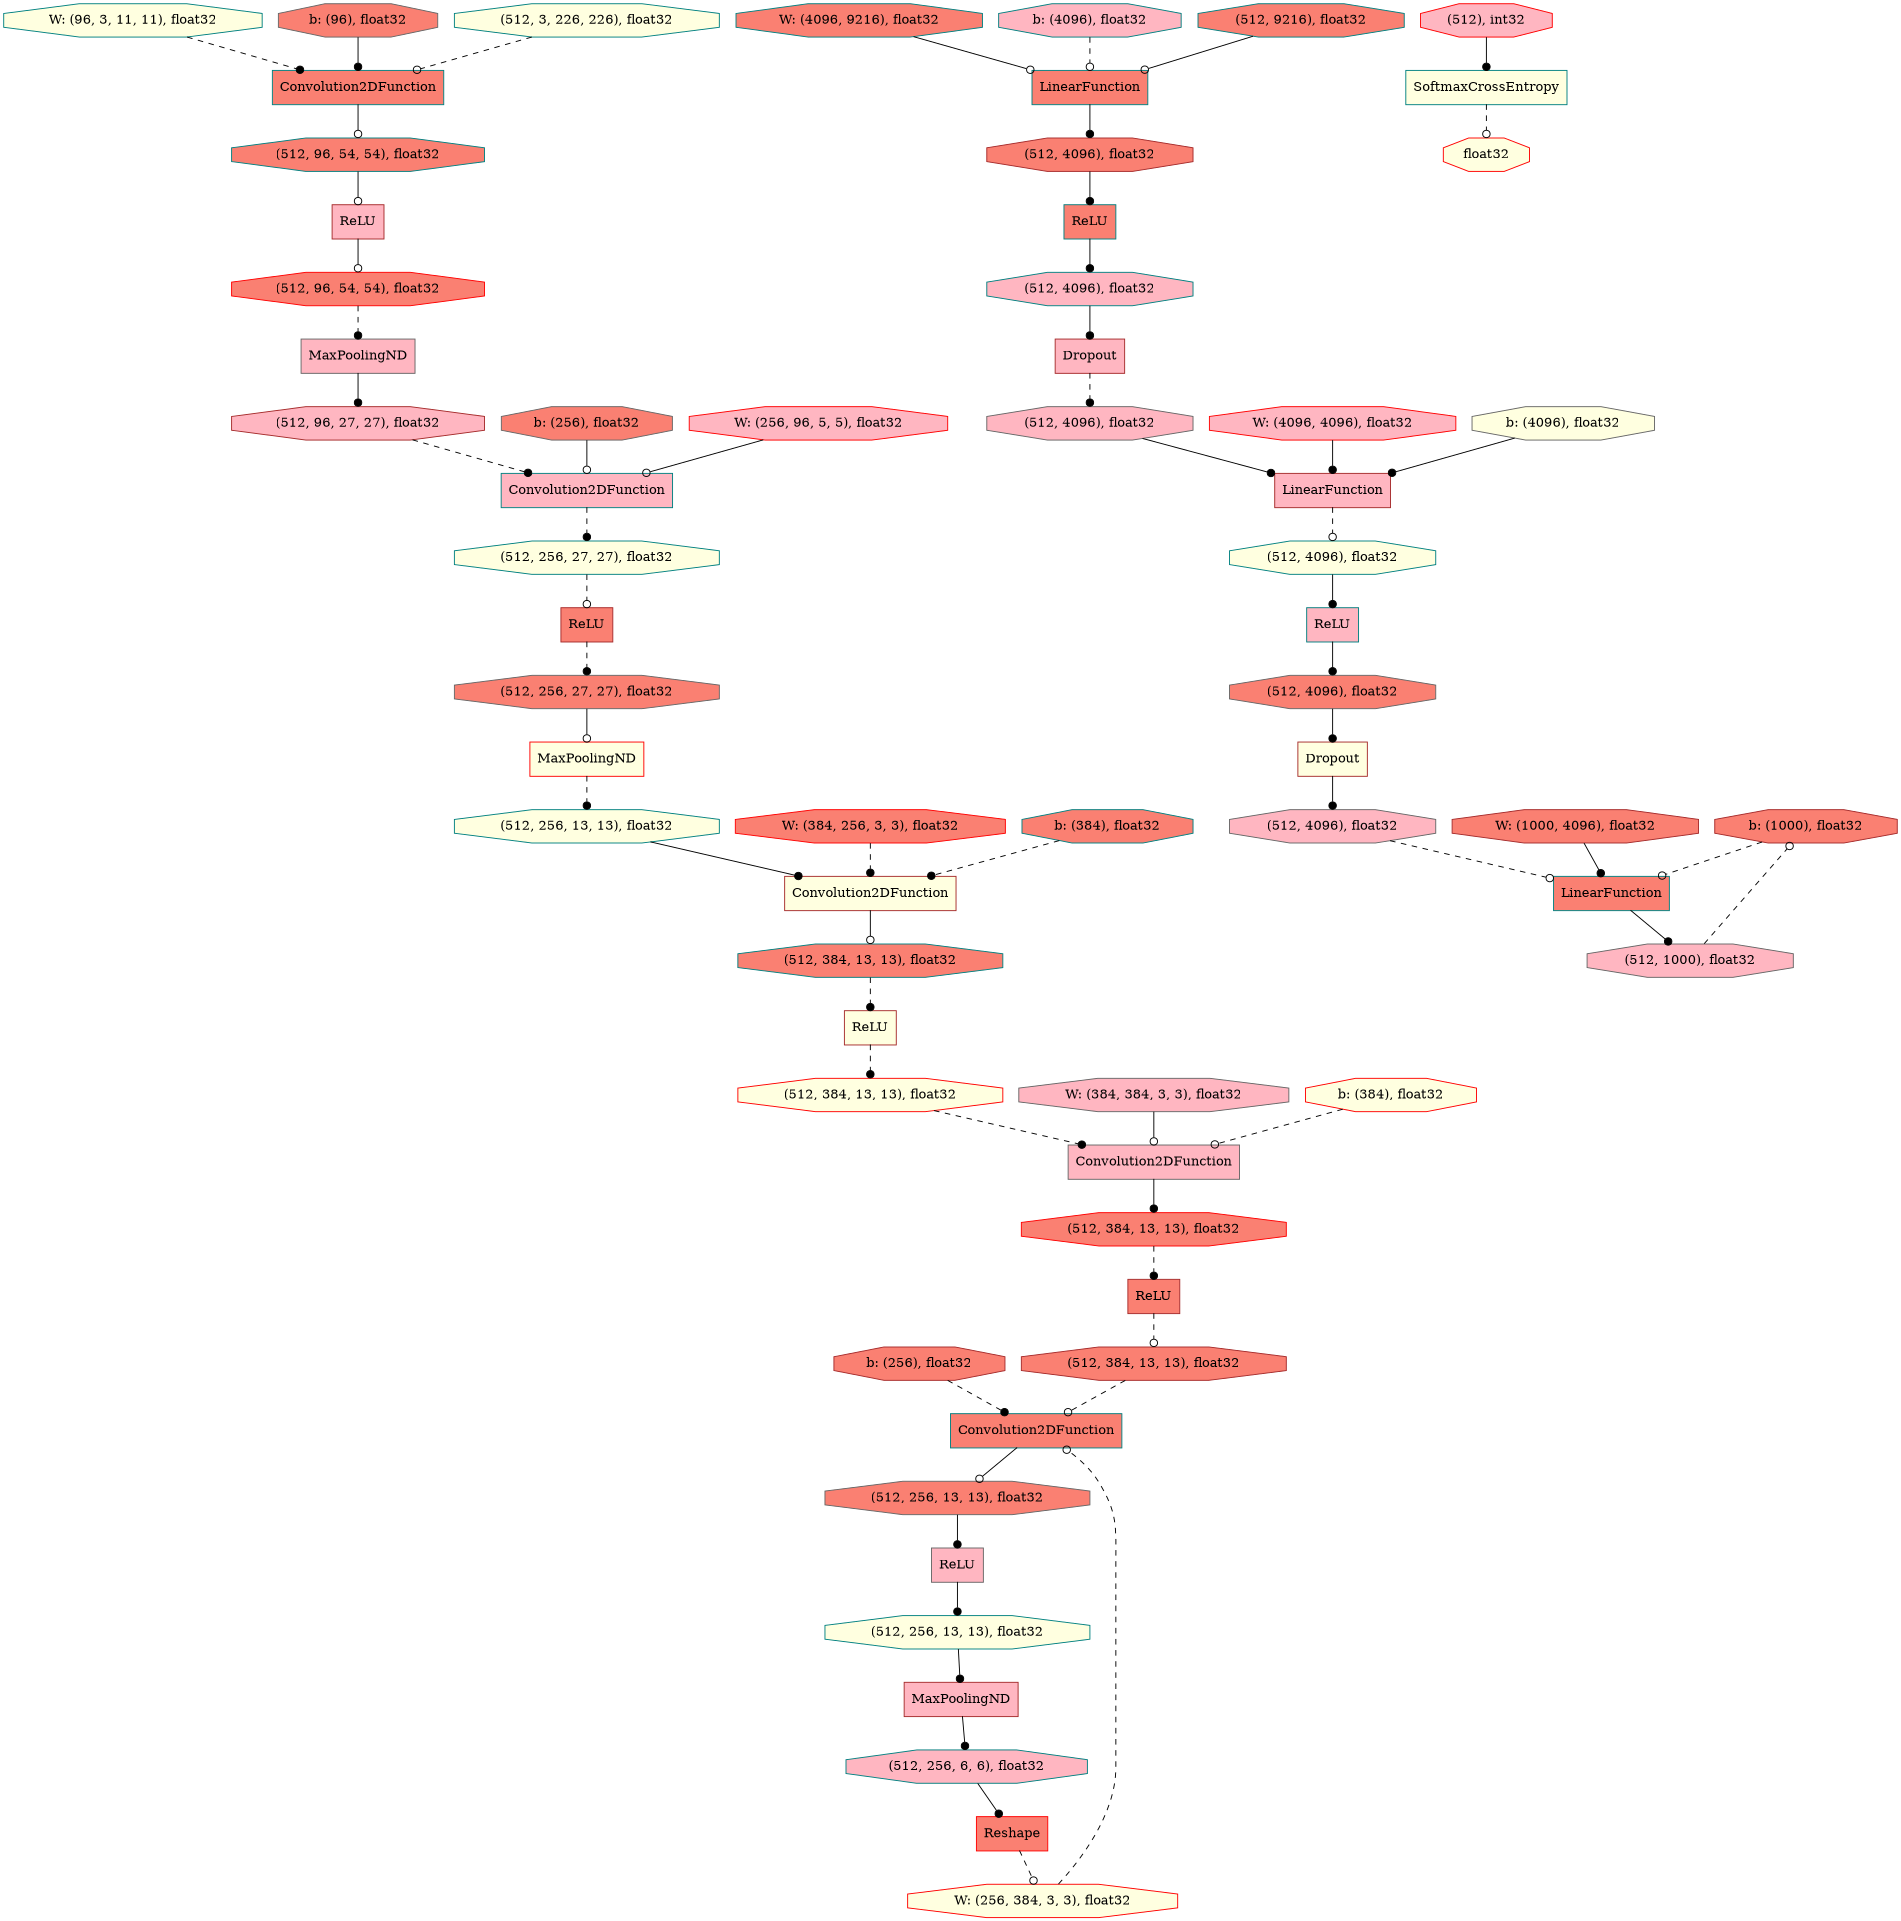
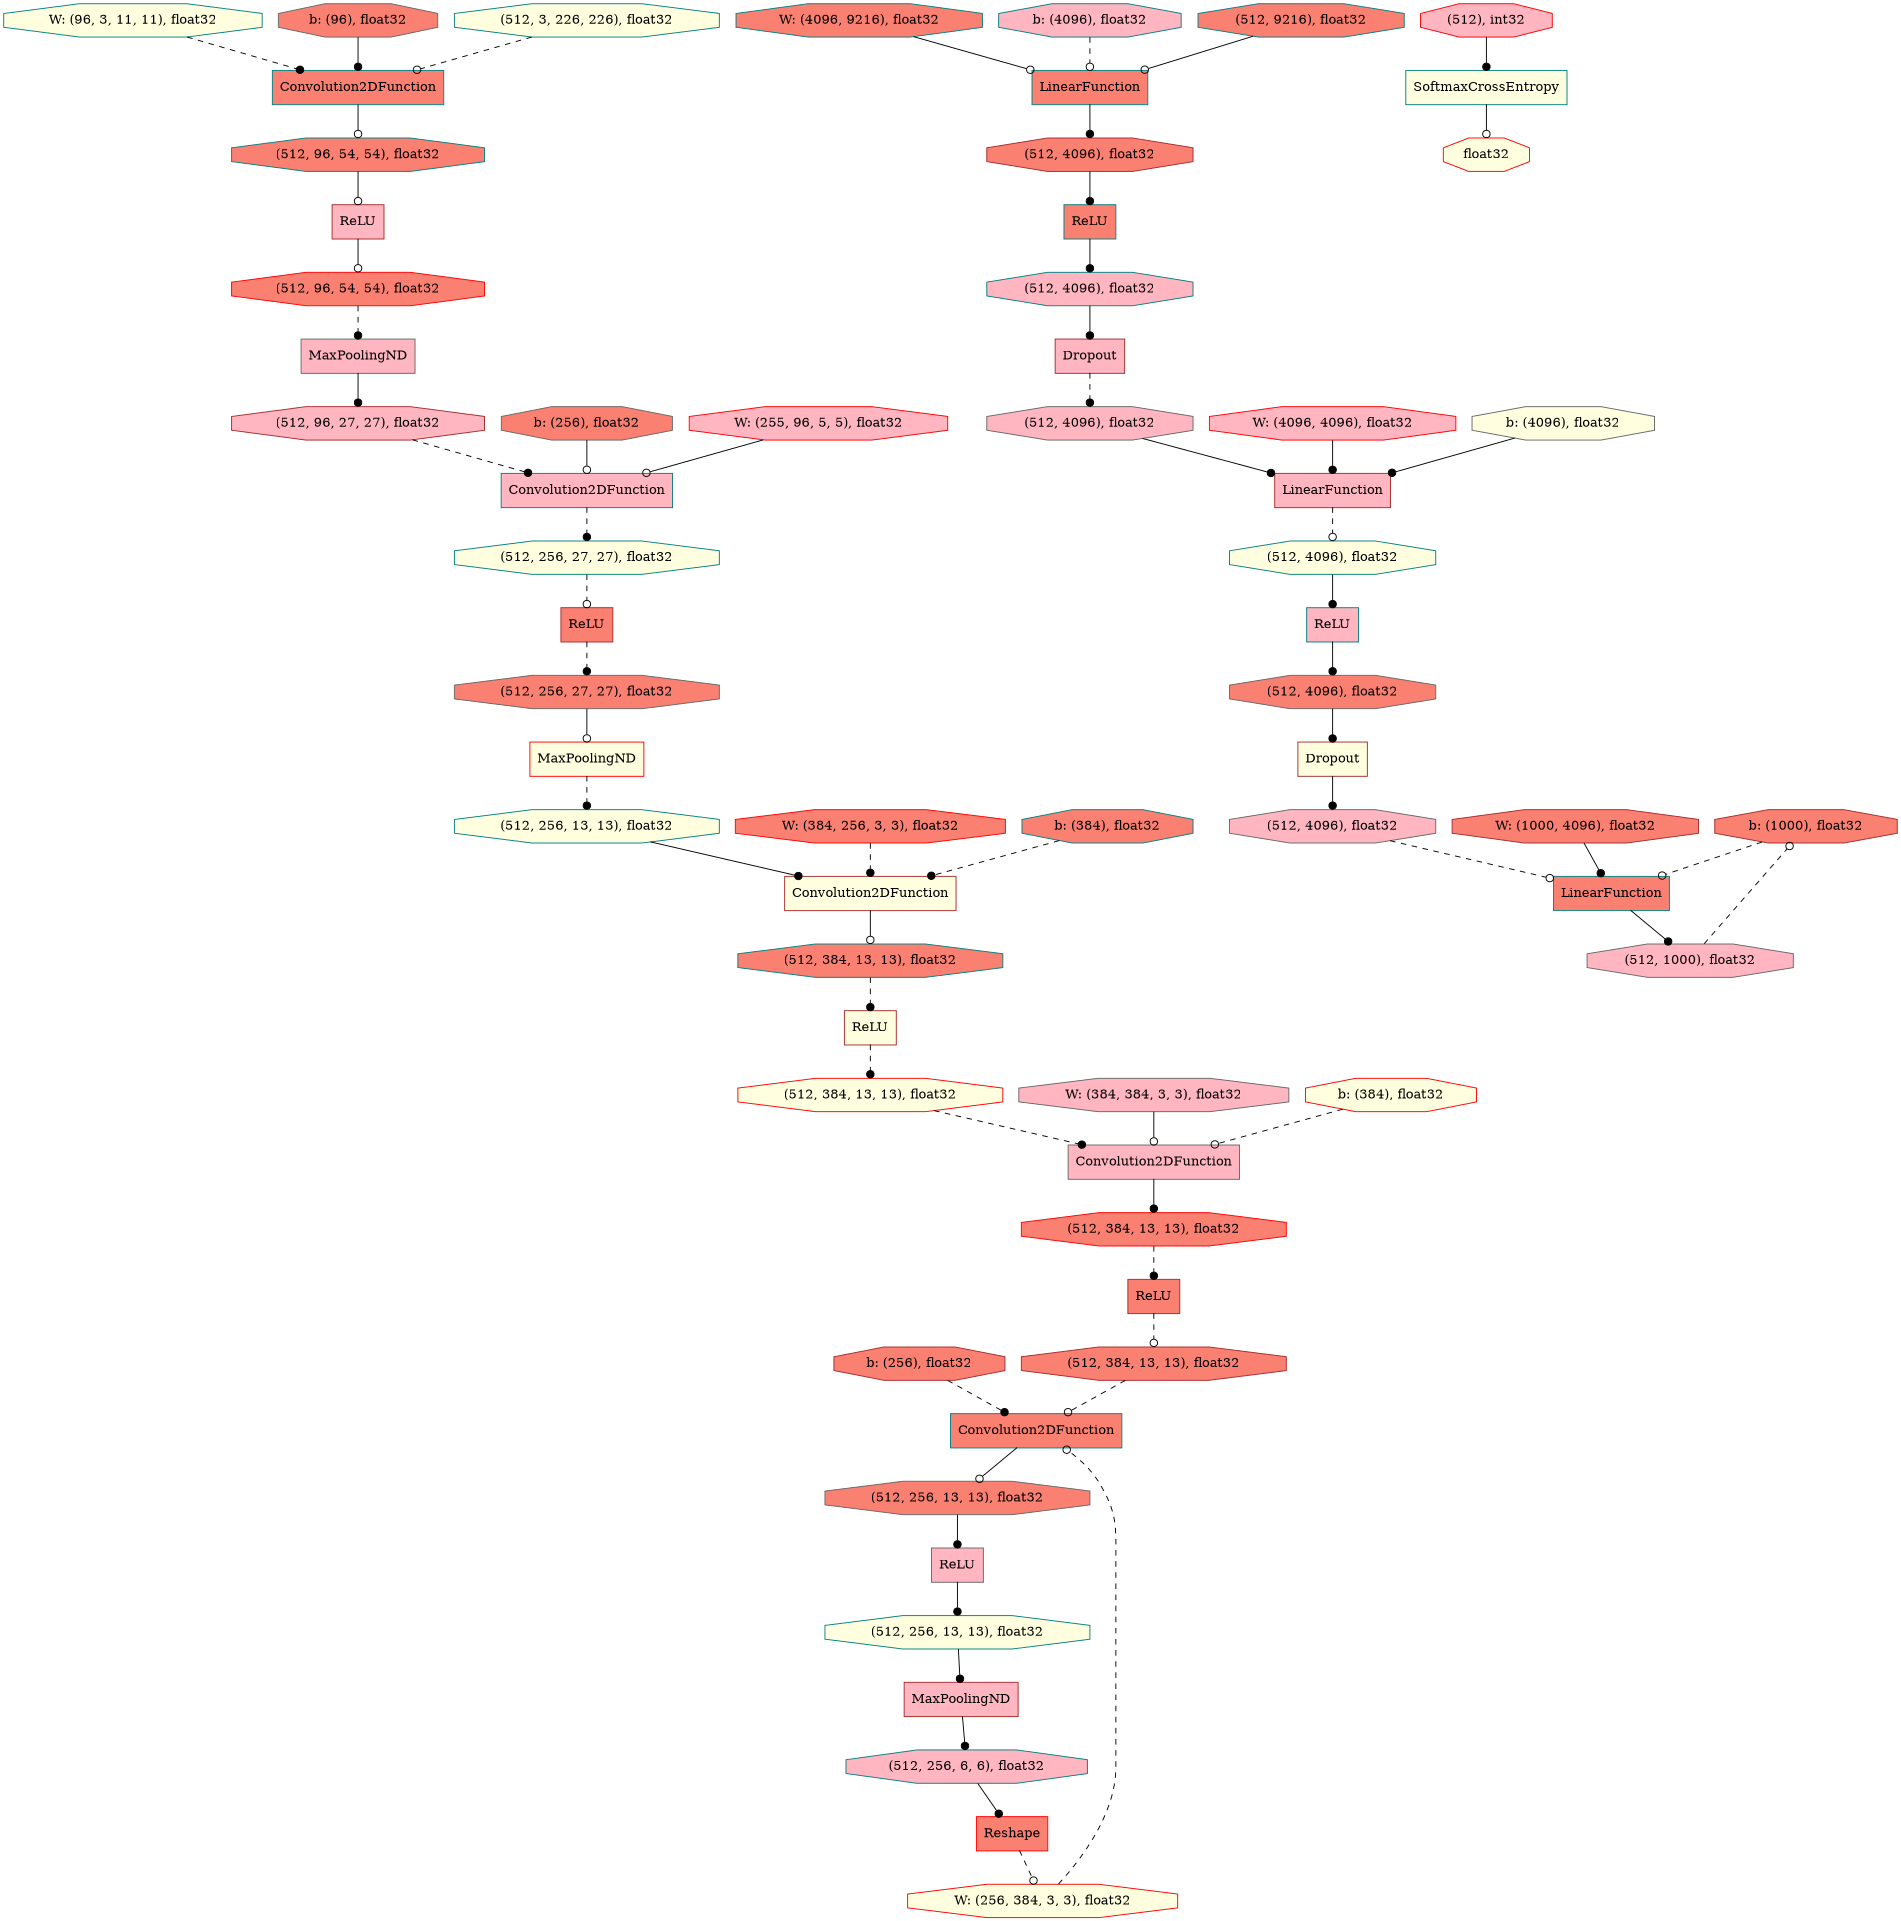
(1486, 117) -> (1486, 117)
(818, 423) -> (818, 423)
